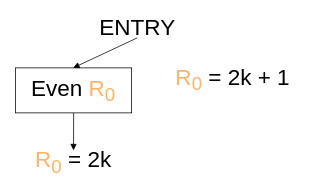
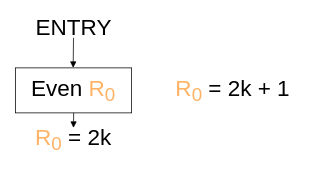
(137, 27) -> (74, 27)
(233, 79) -> (233, 90)
(74, 162) -> (74, 139)
